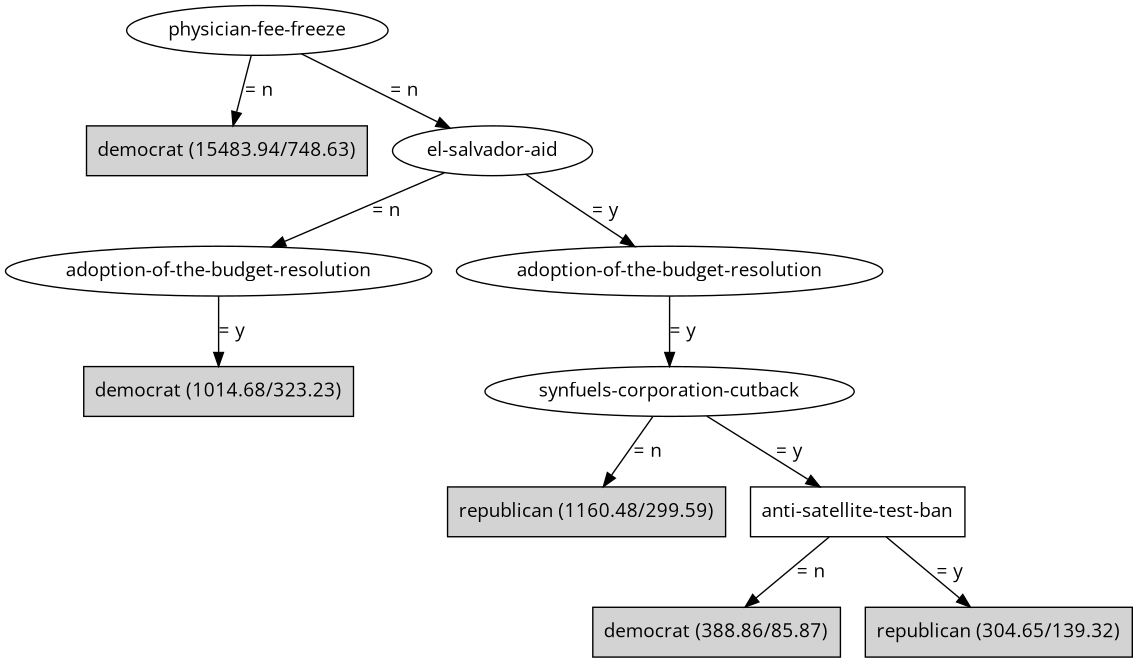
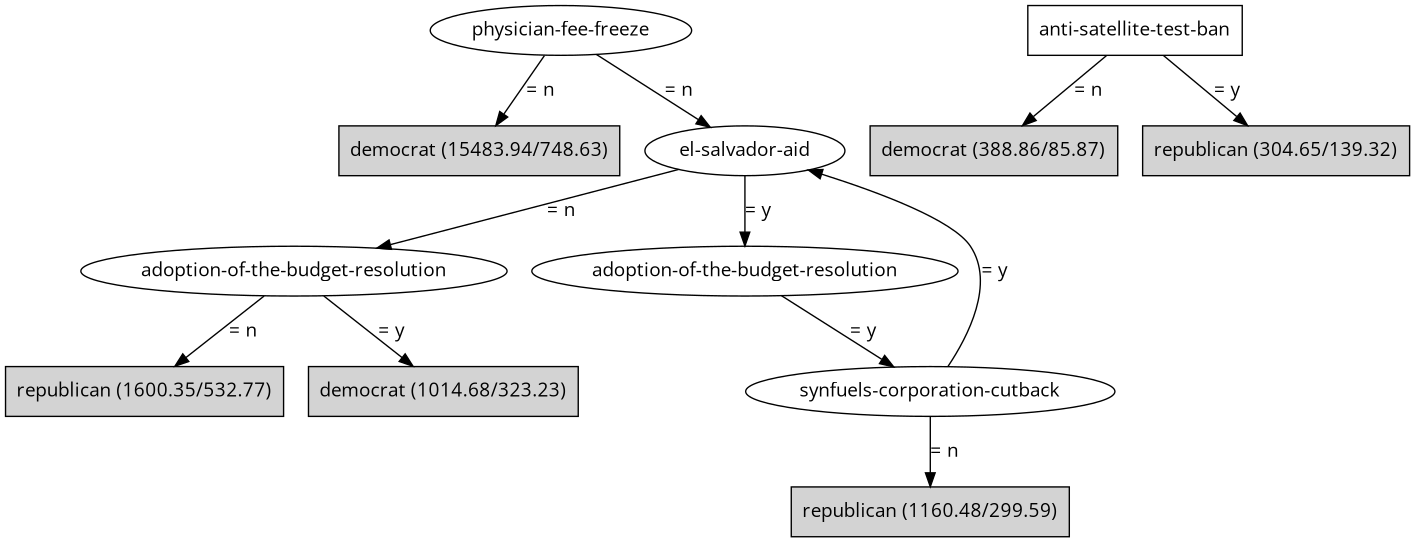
none -> (145, 391)
(757, 448) -> (957, 233)
